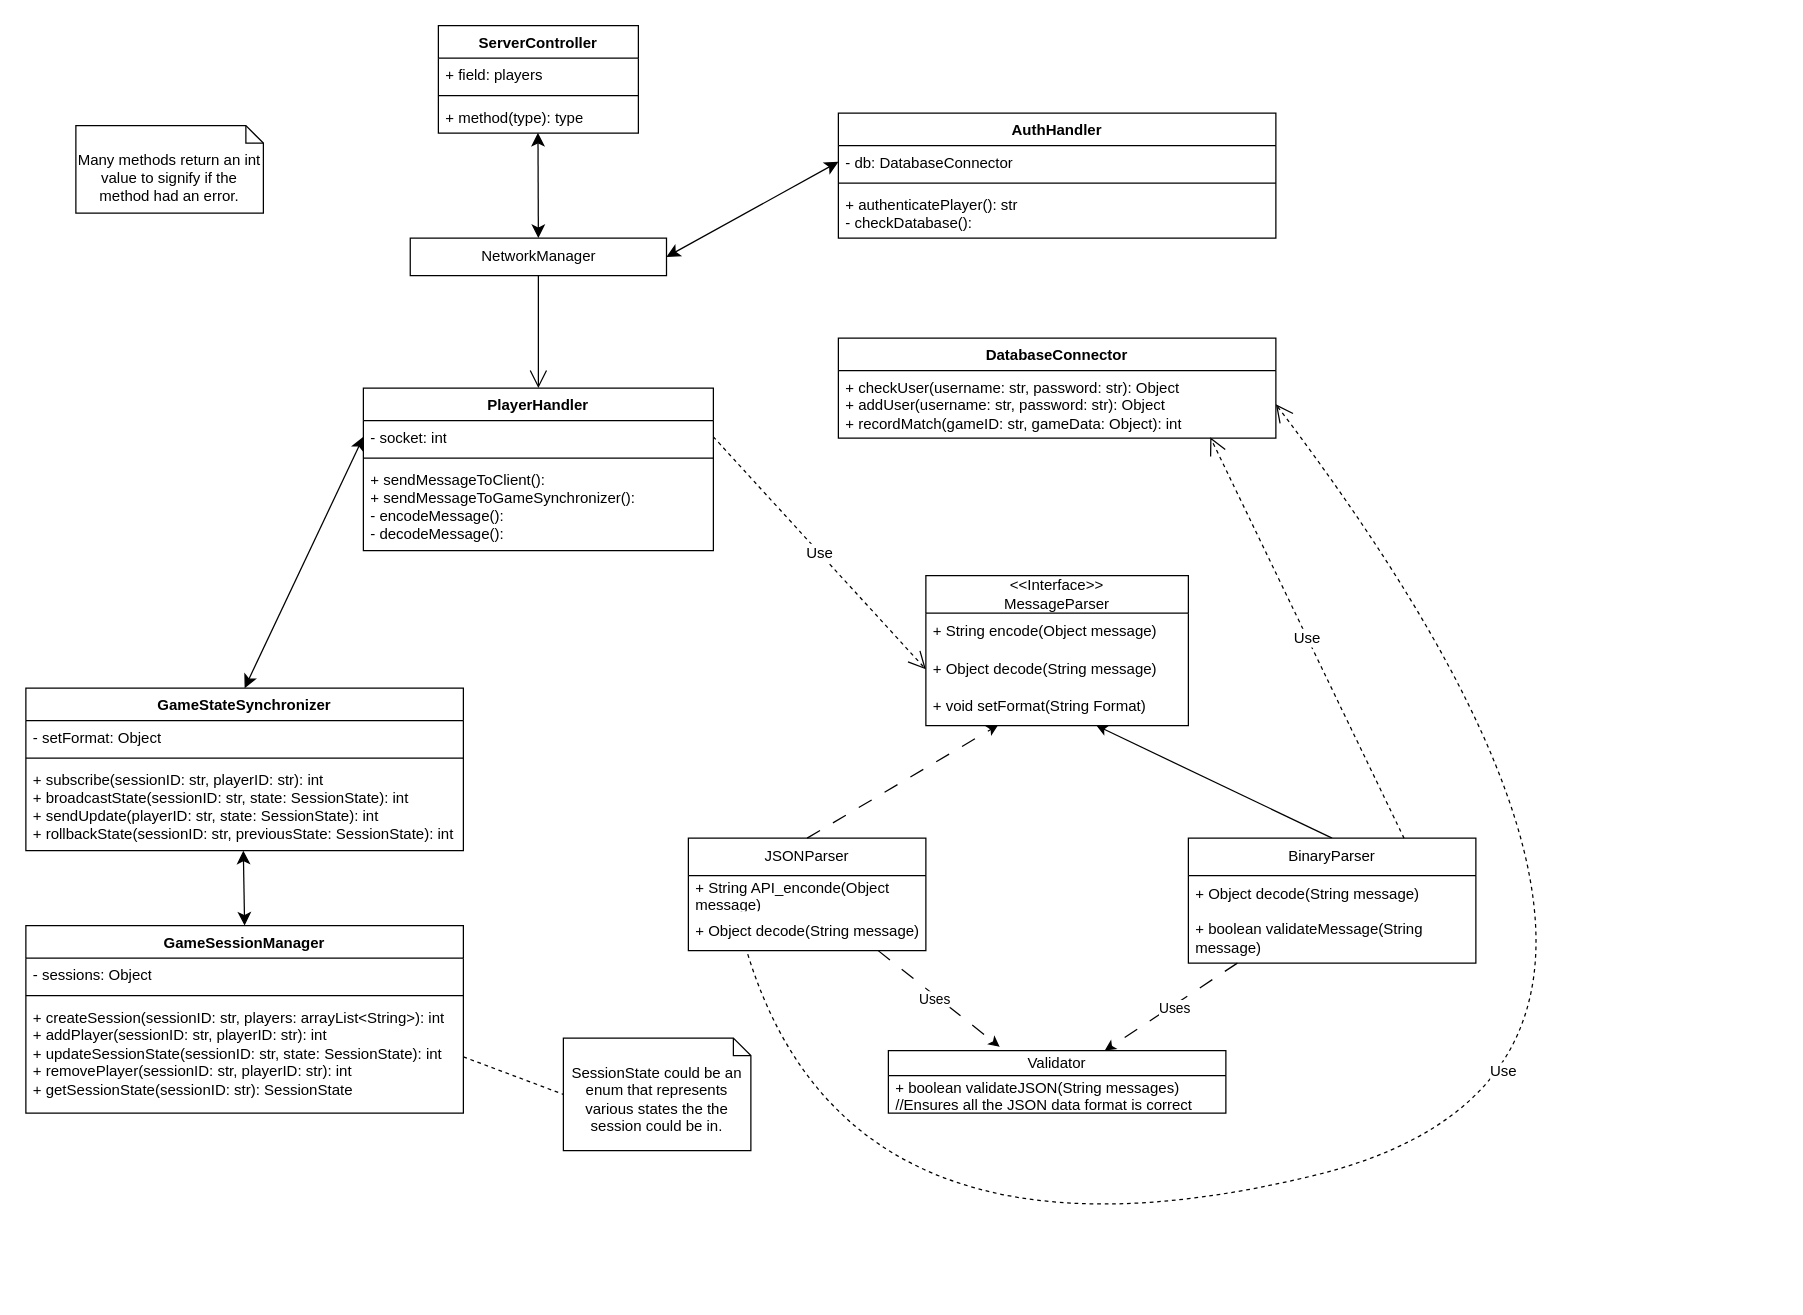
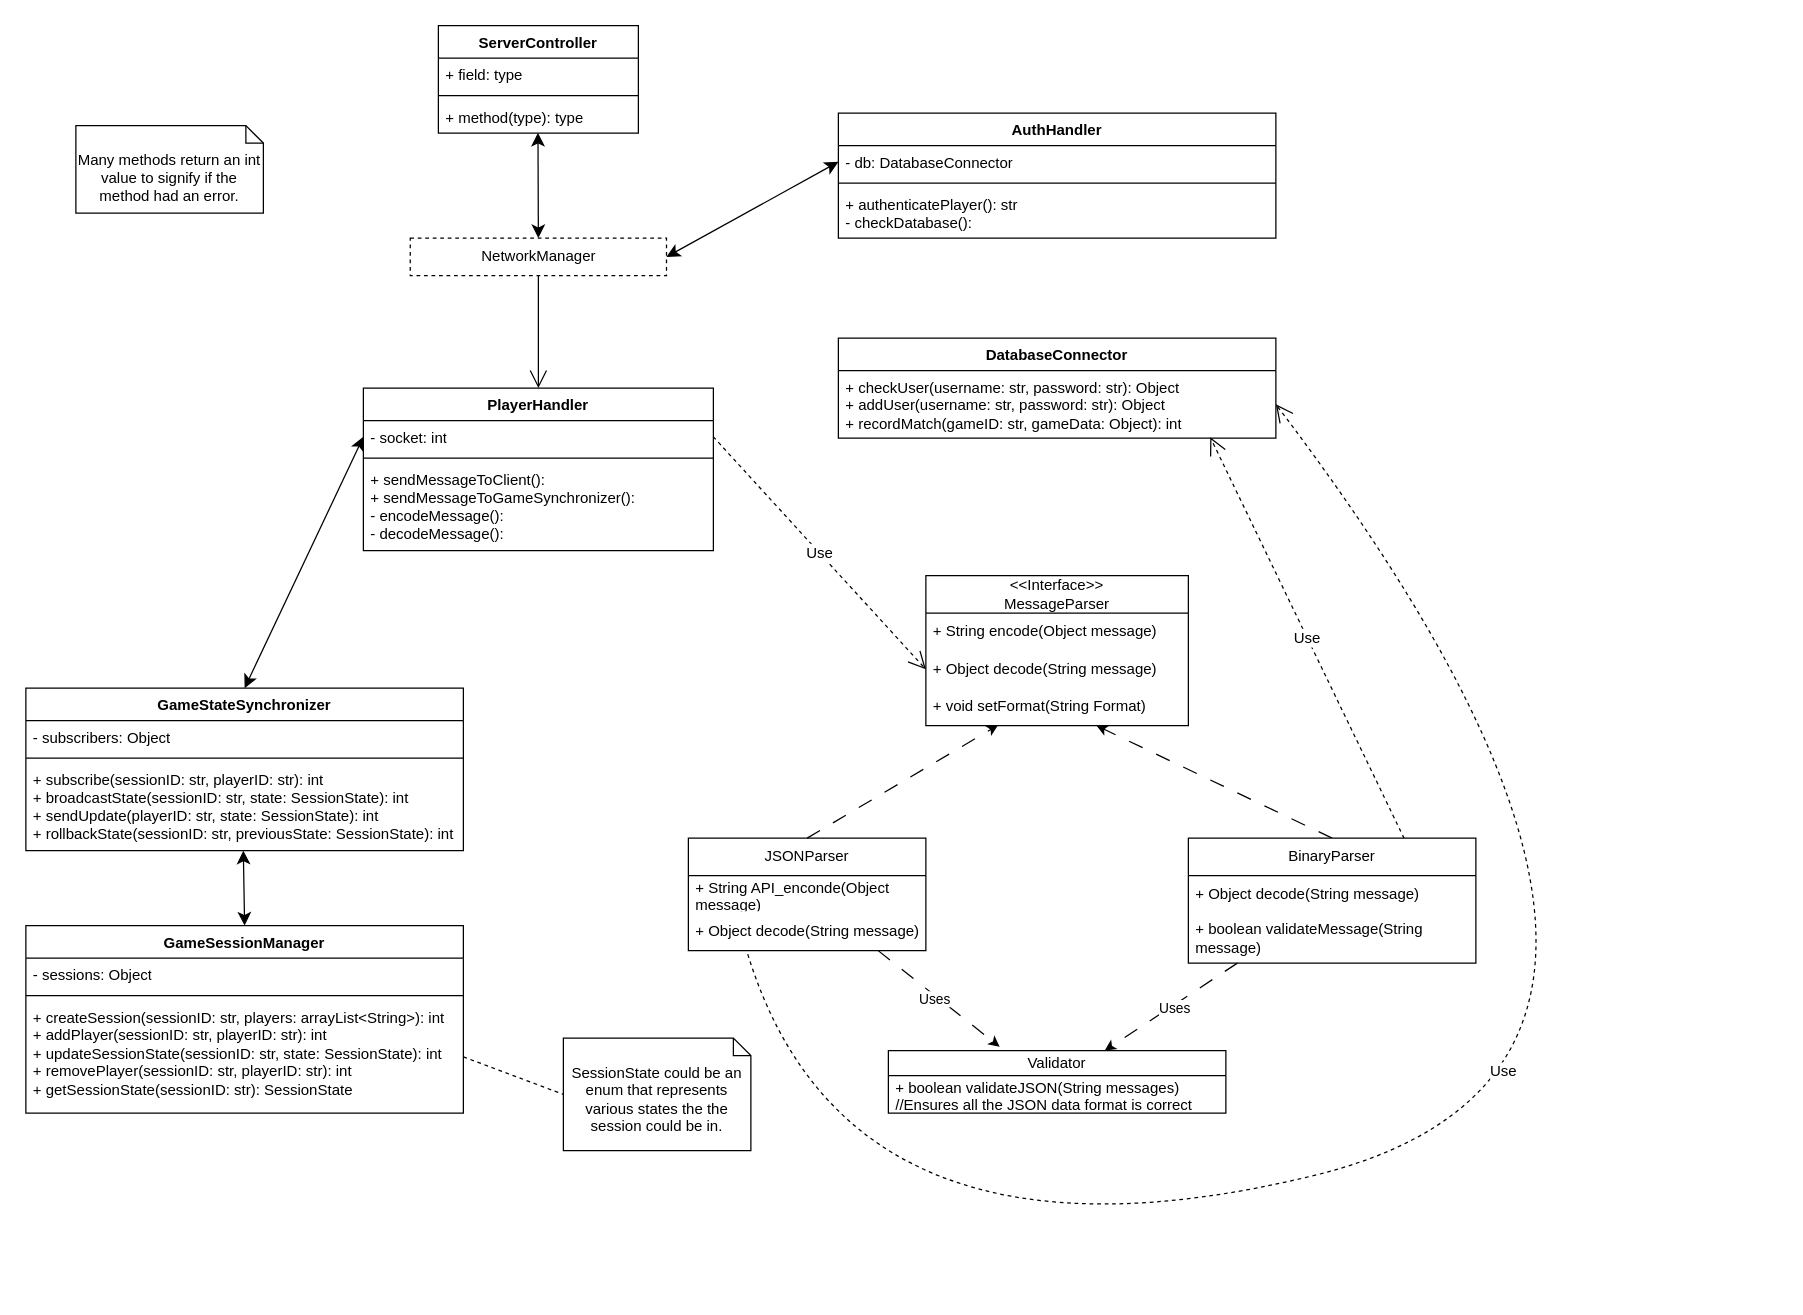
(501, 76) -> (490, 76)
(538, 257) -> (538, 257)
(107, 738) -> (114, 738)
(1312, 829) -> (1312, 829)
